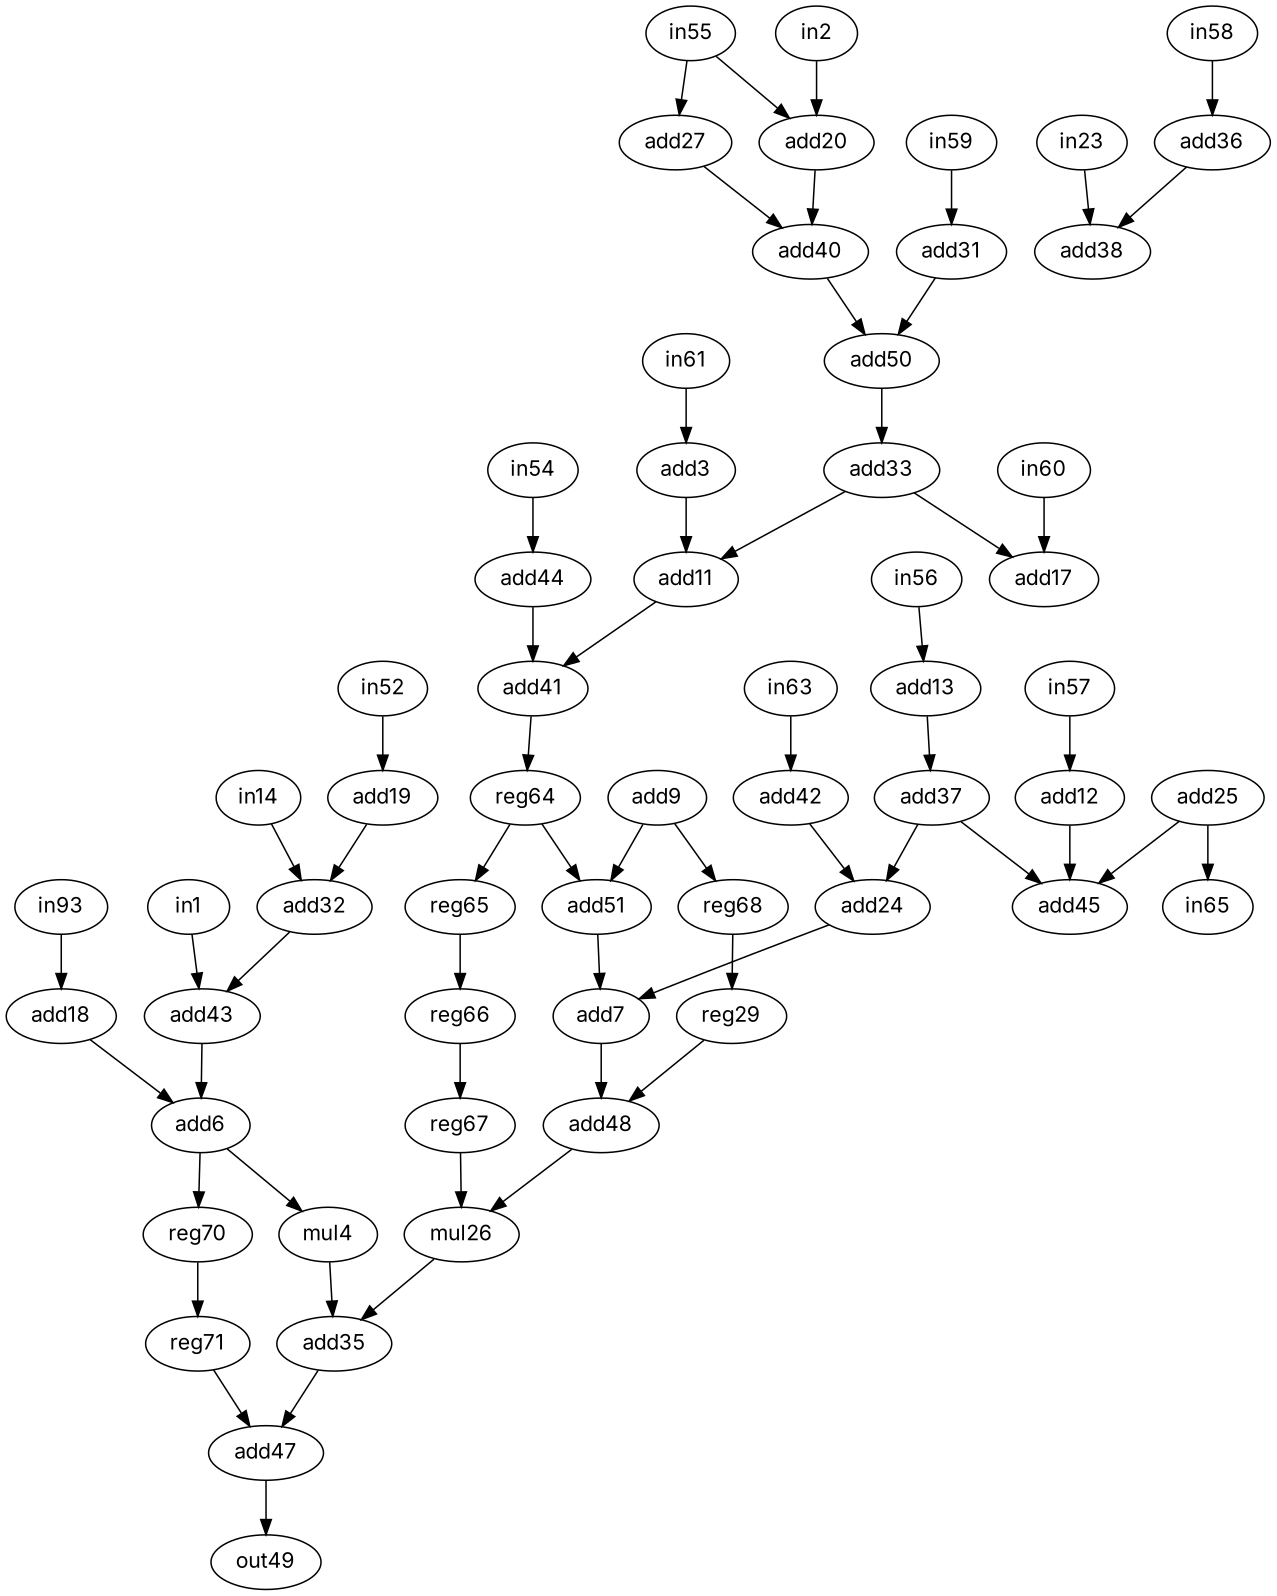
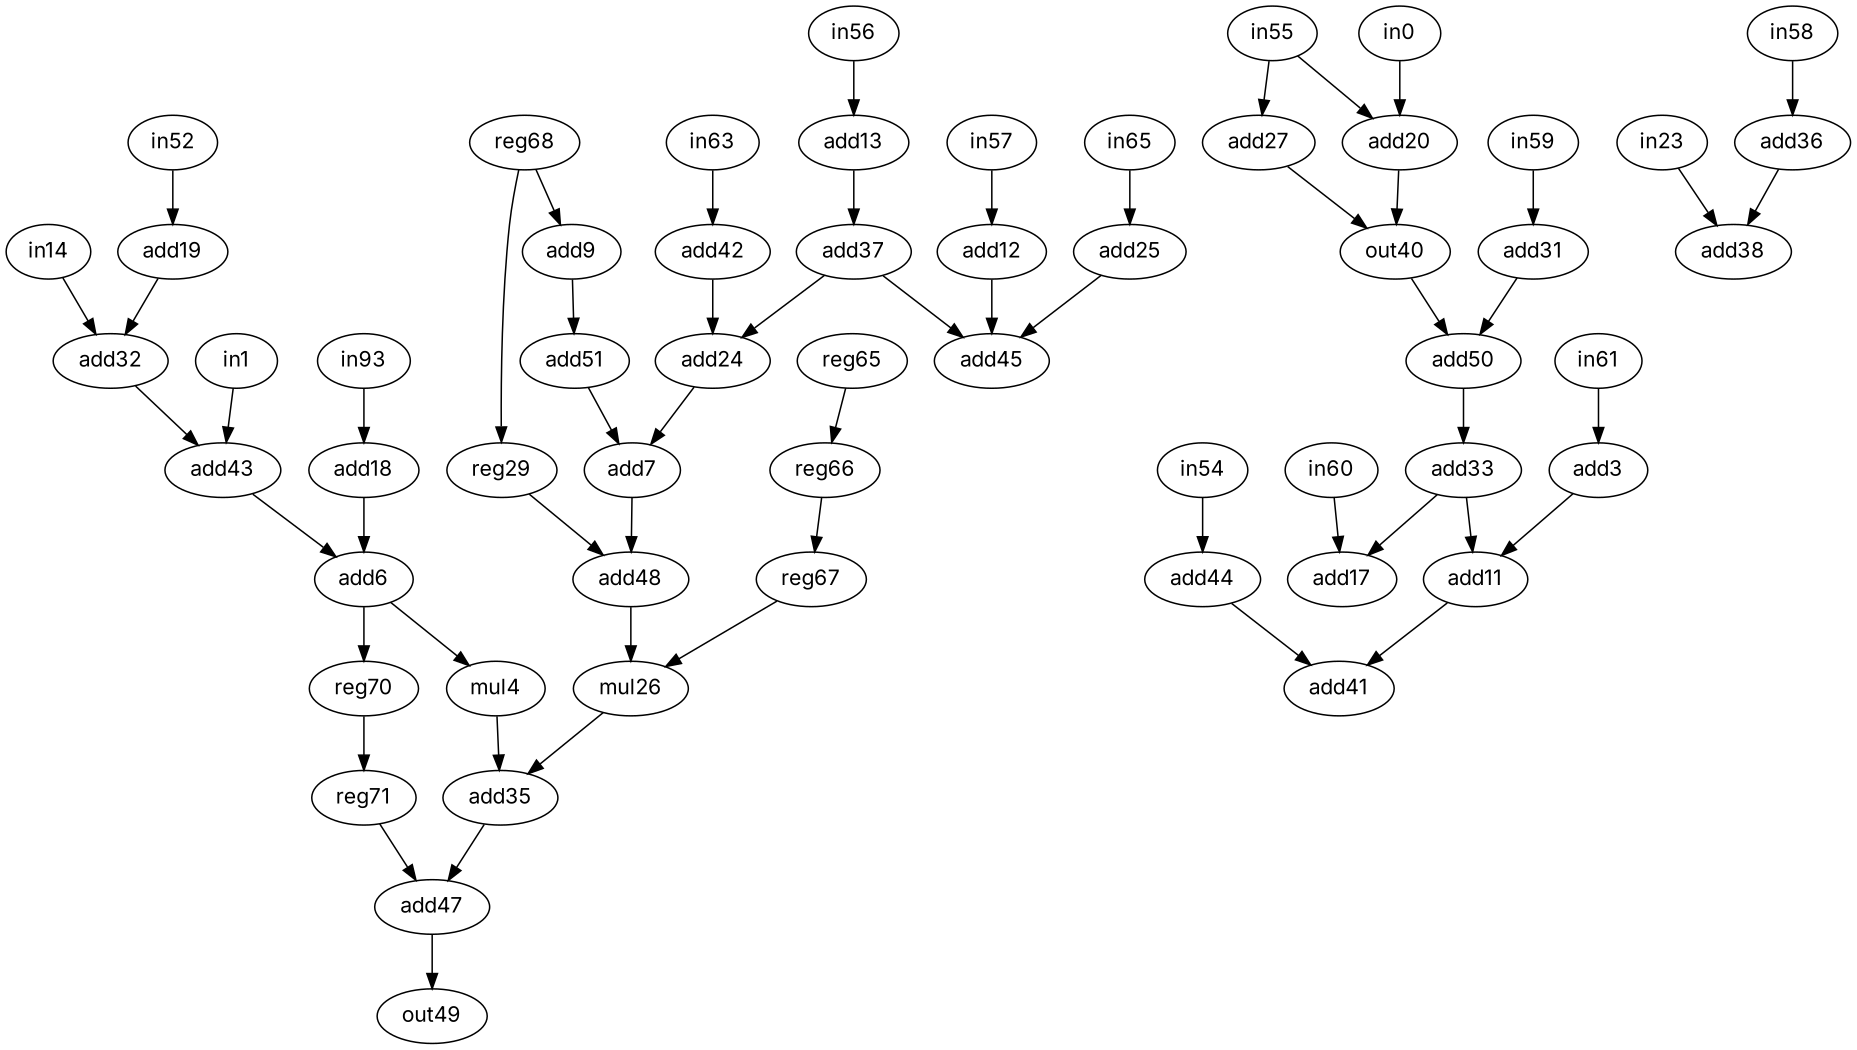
(817, 33) -> (1400, 33)
(811, 252) -> (1395, 252)
(525, 798) -> none
(1208, 845) -> (1130, 190)
(691, 846) -> (545, 190)
